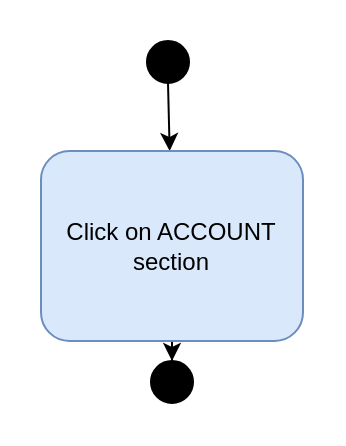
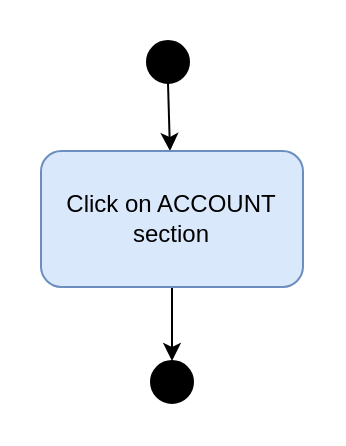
(172, 246) -> (172, 219)
